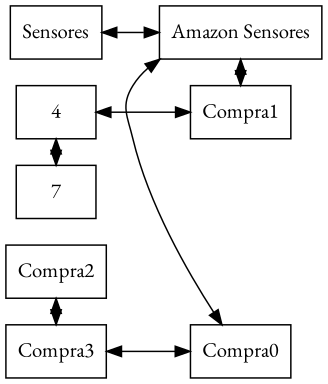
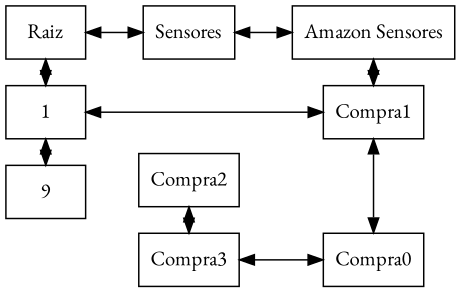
none -> (46, 32)
(56, 112) -> (46, 112)
(56, 192) -> (46, 192)
(151, 193) -> (374, 186)
